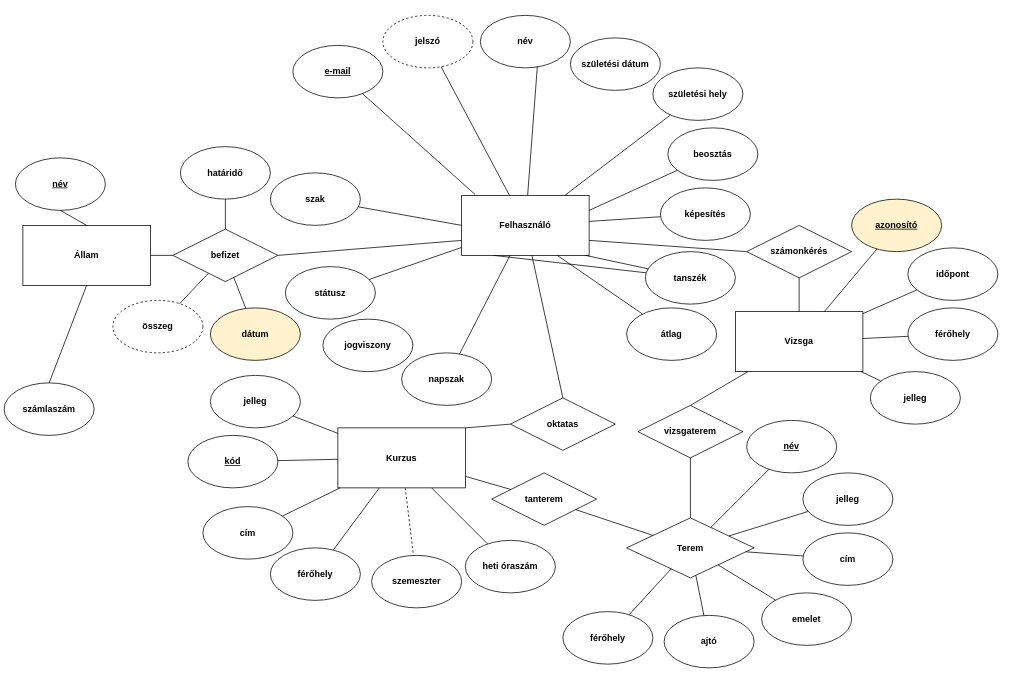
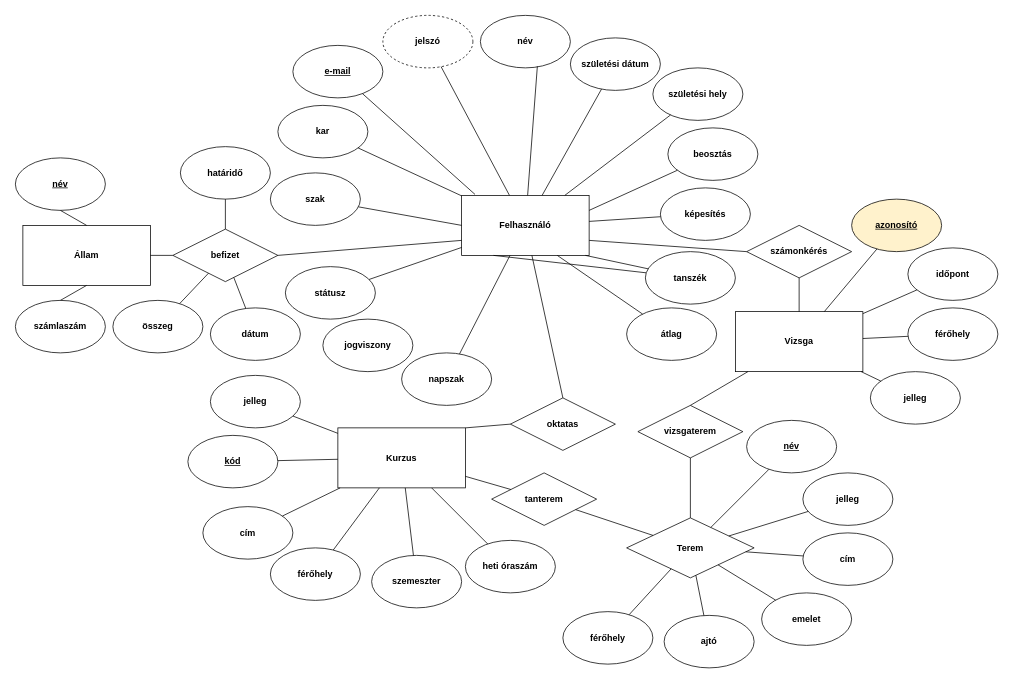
none -> (323, 132)
none -> (572, 142)
none -> (410, 172)
(158, 327) -> (158, 327)
(255, 334) -> (255, 334)
(49, 409) -> (60, 327)
(409, 522) -> (409, 522)
